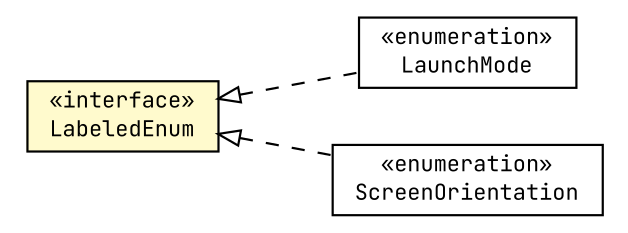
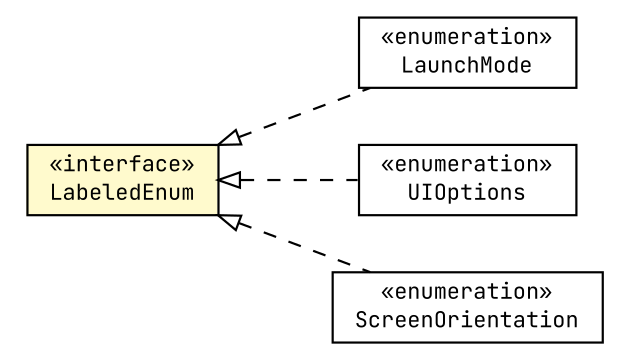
none -> (467, 180)
